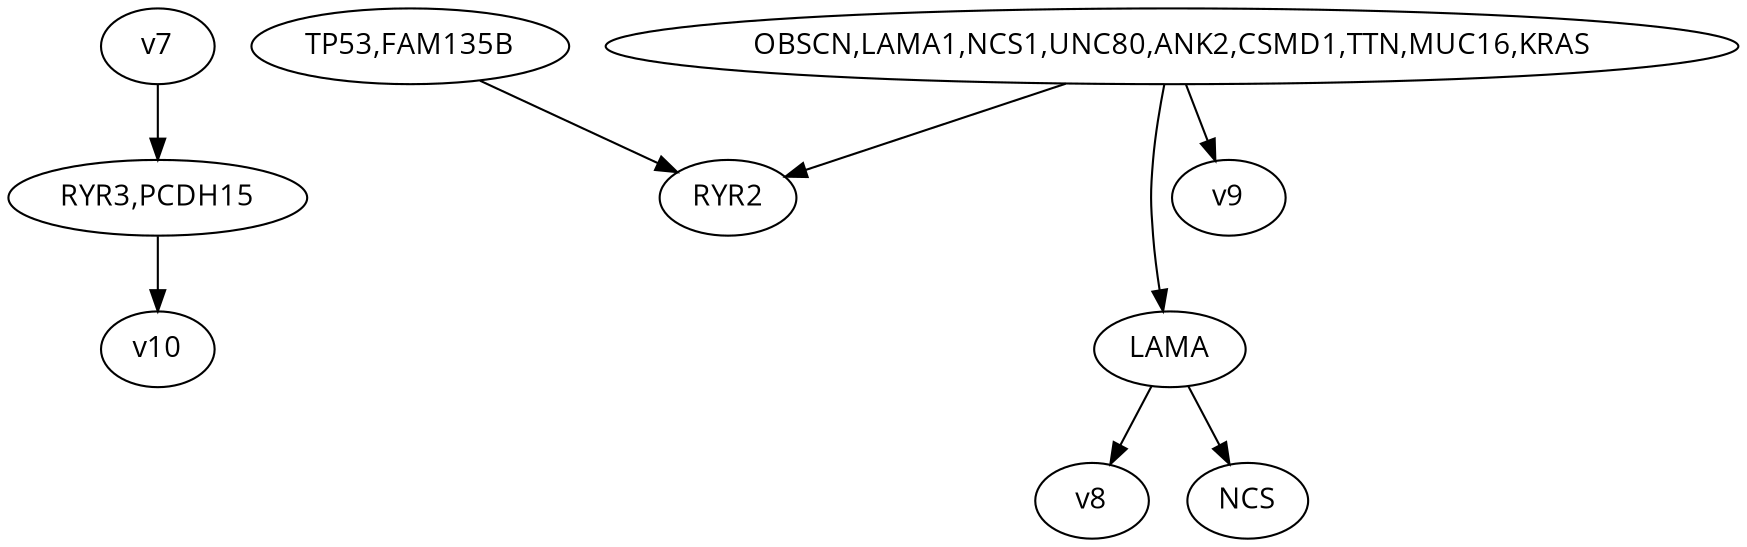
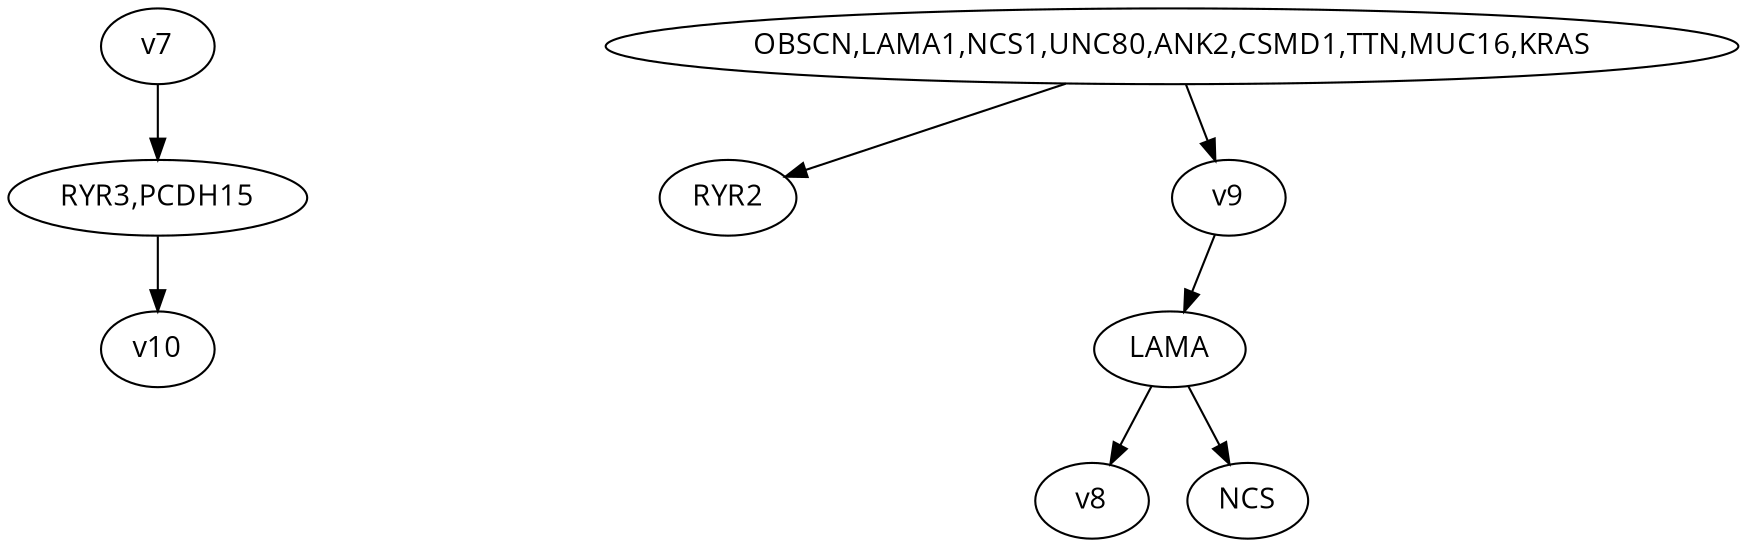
(410, 46) -> none
(1151, 187) -> (1203, 263)
